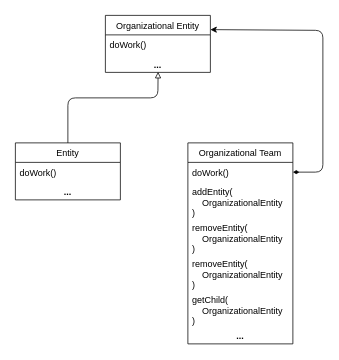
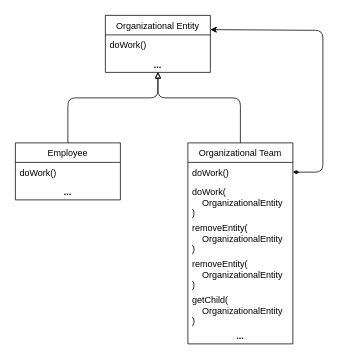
none -> (218, 98)
(68, 153) -> (68, 153)
(216, 192) -> (210, 192)
